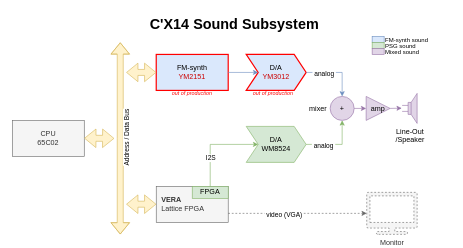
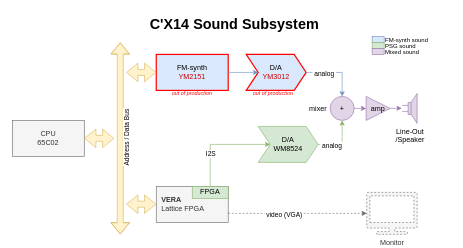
(276, 144) -> (288, 144)
